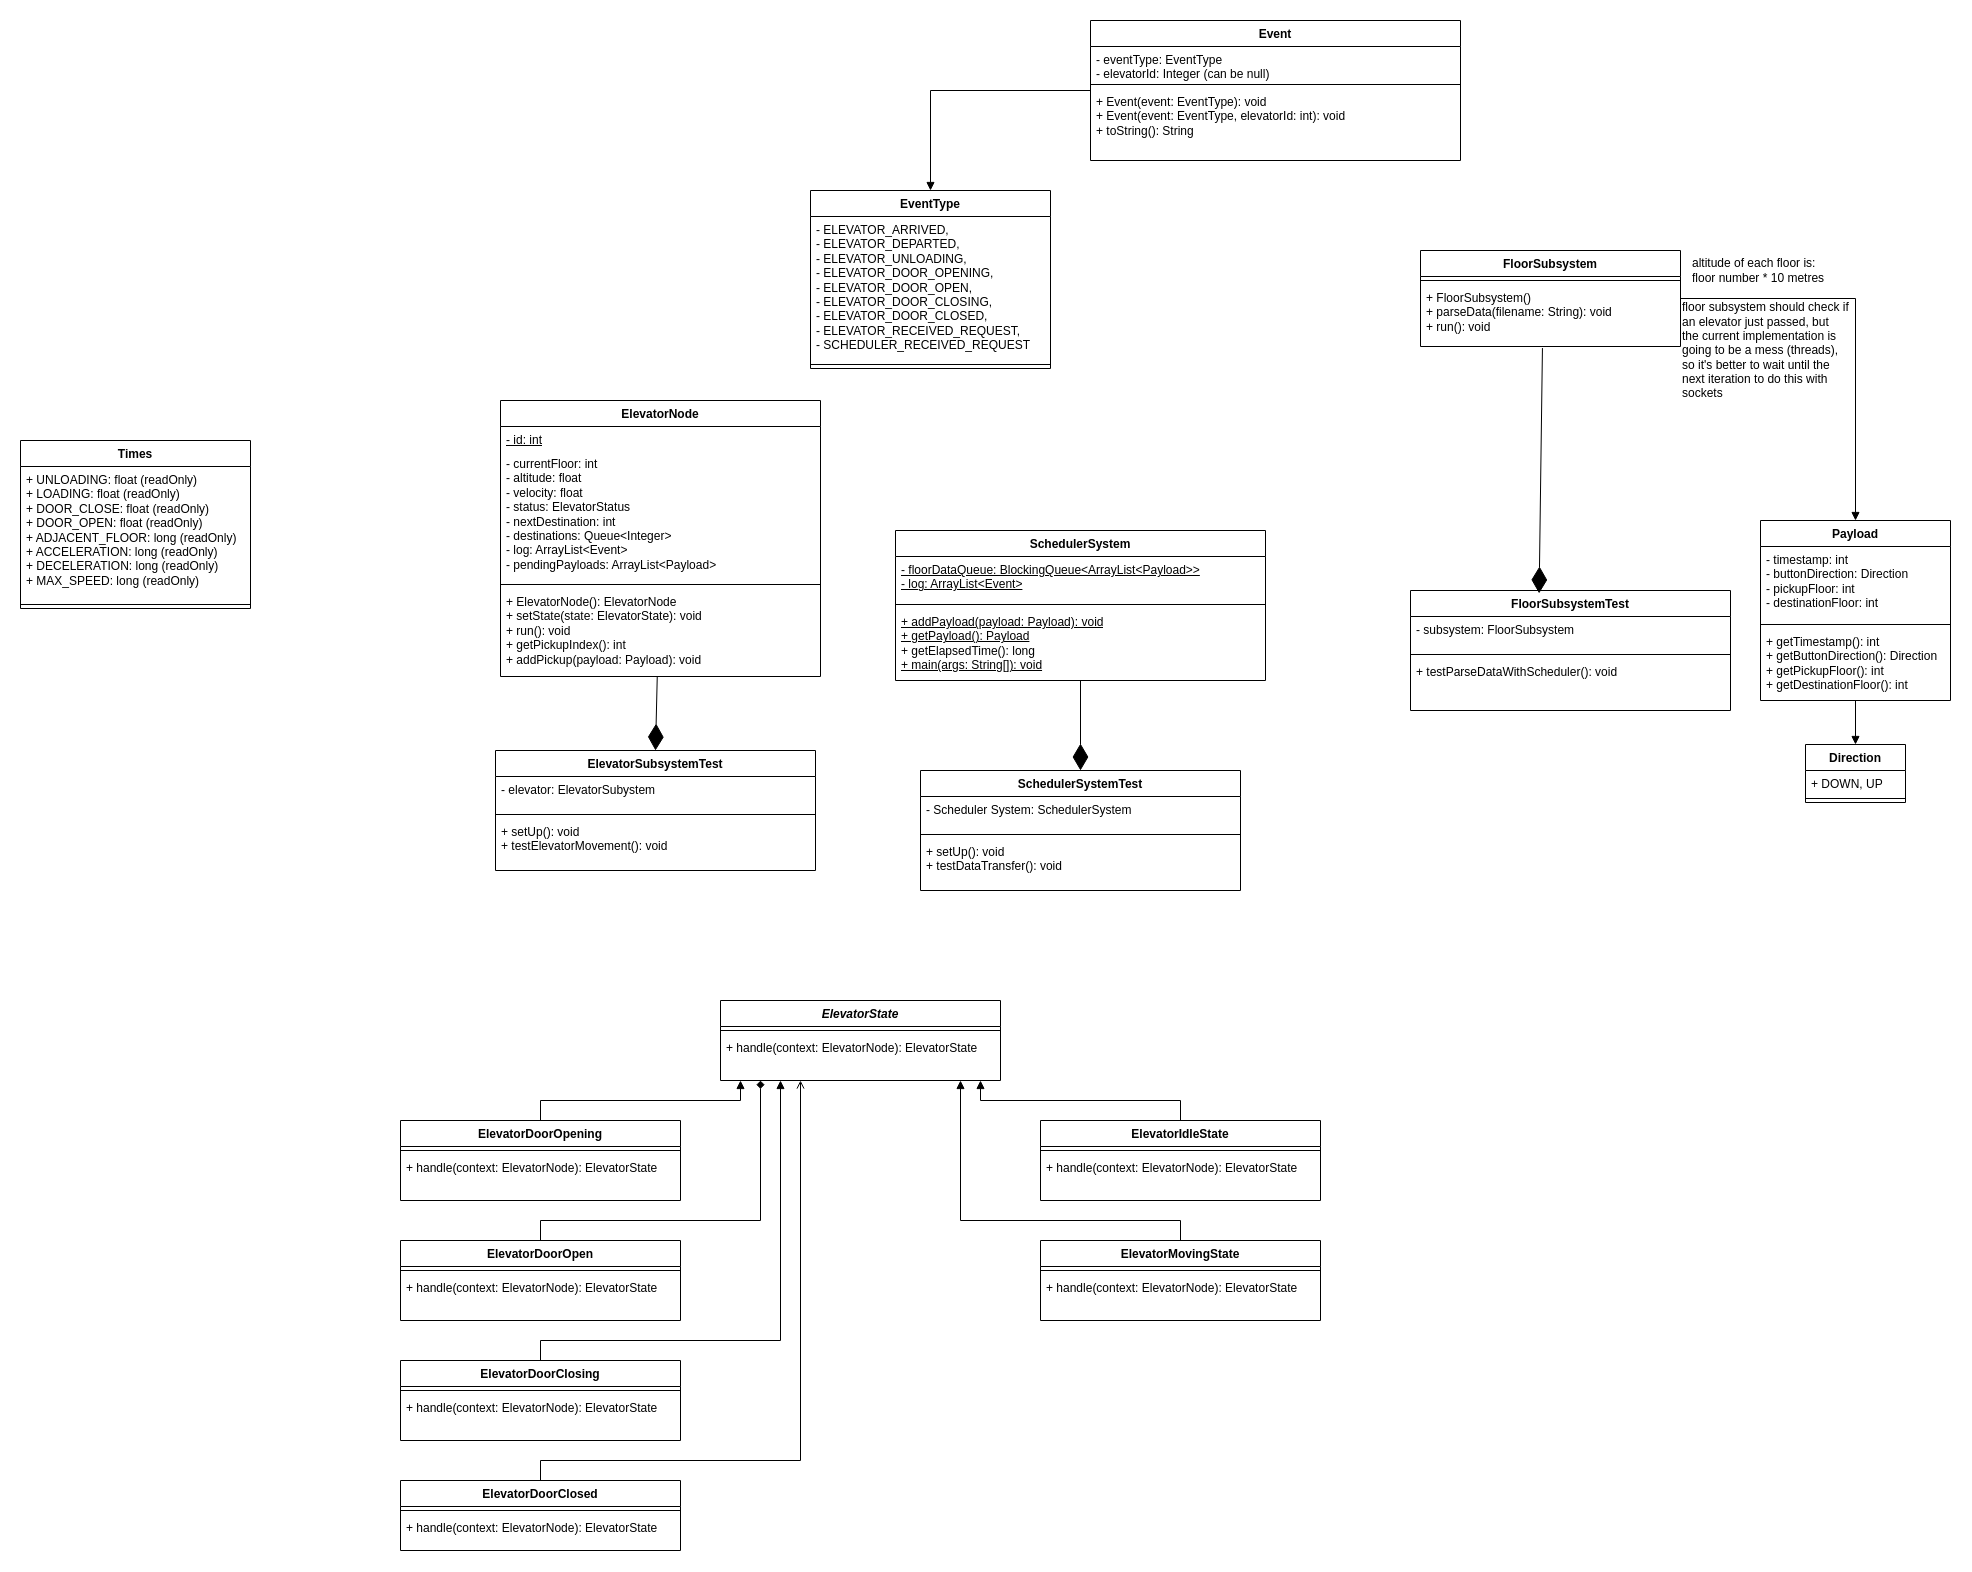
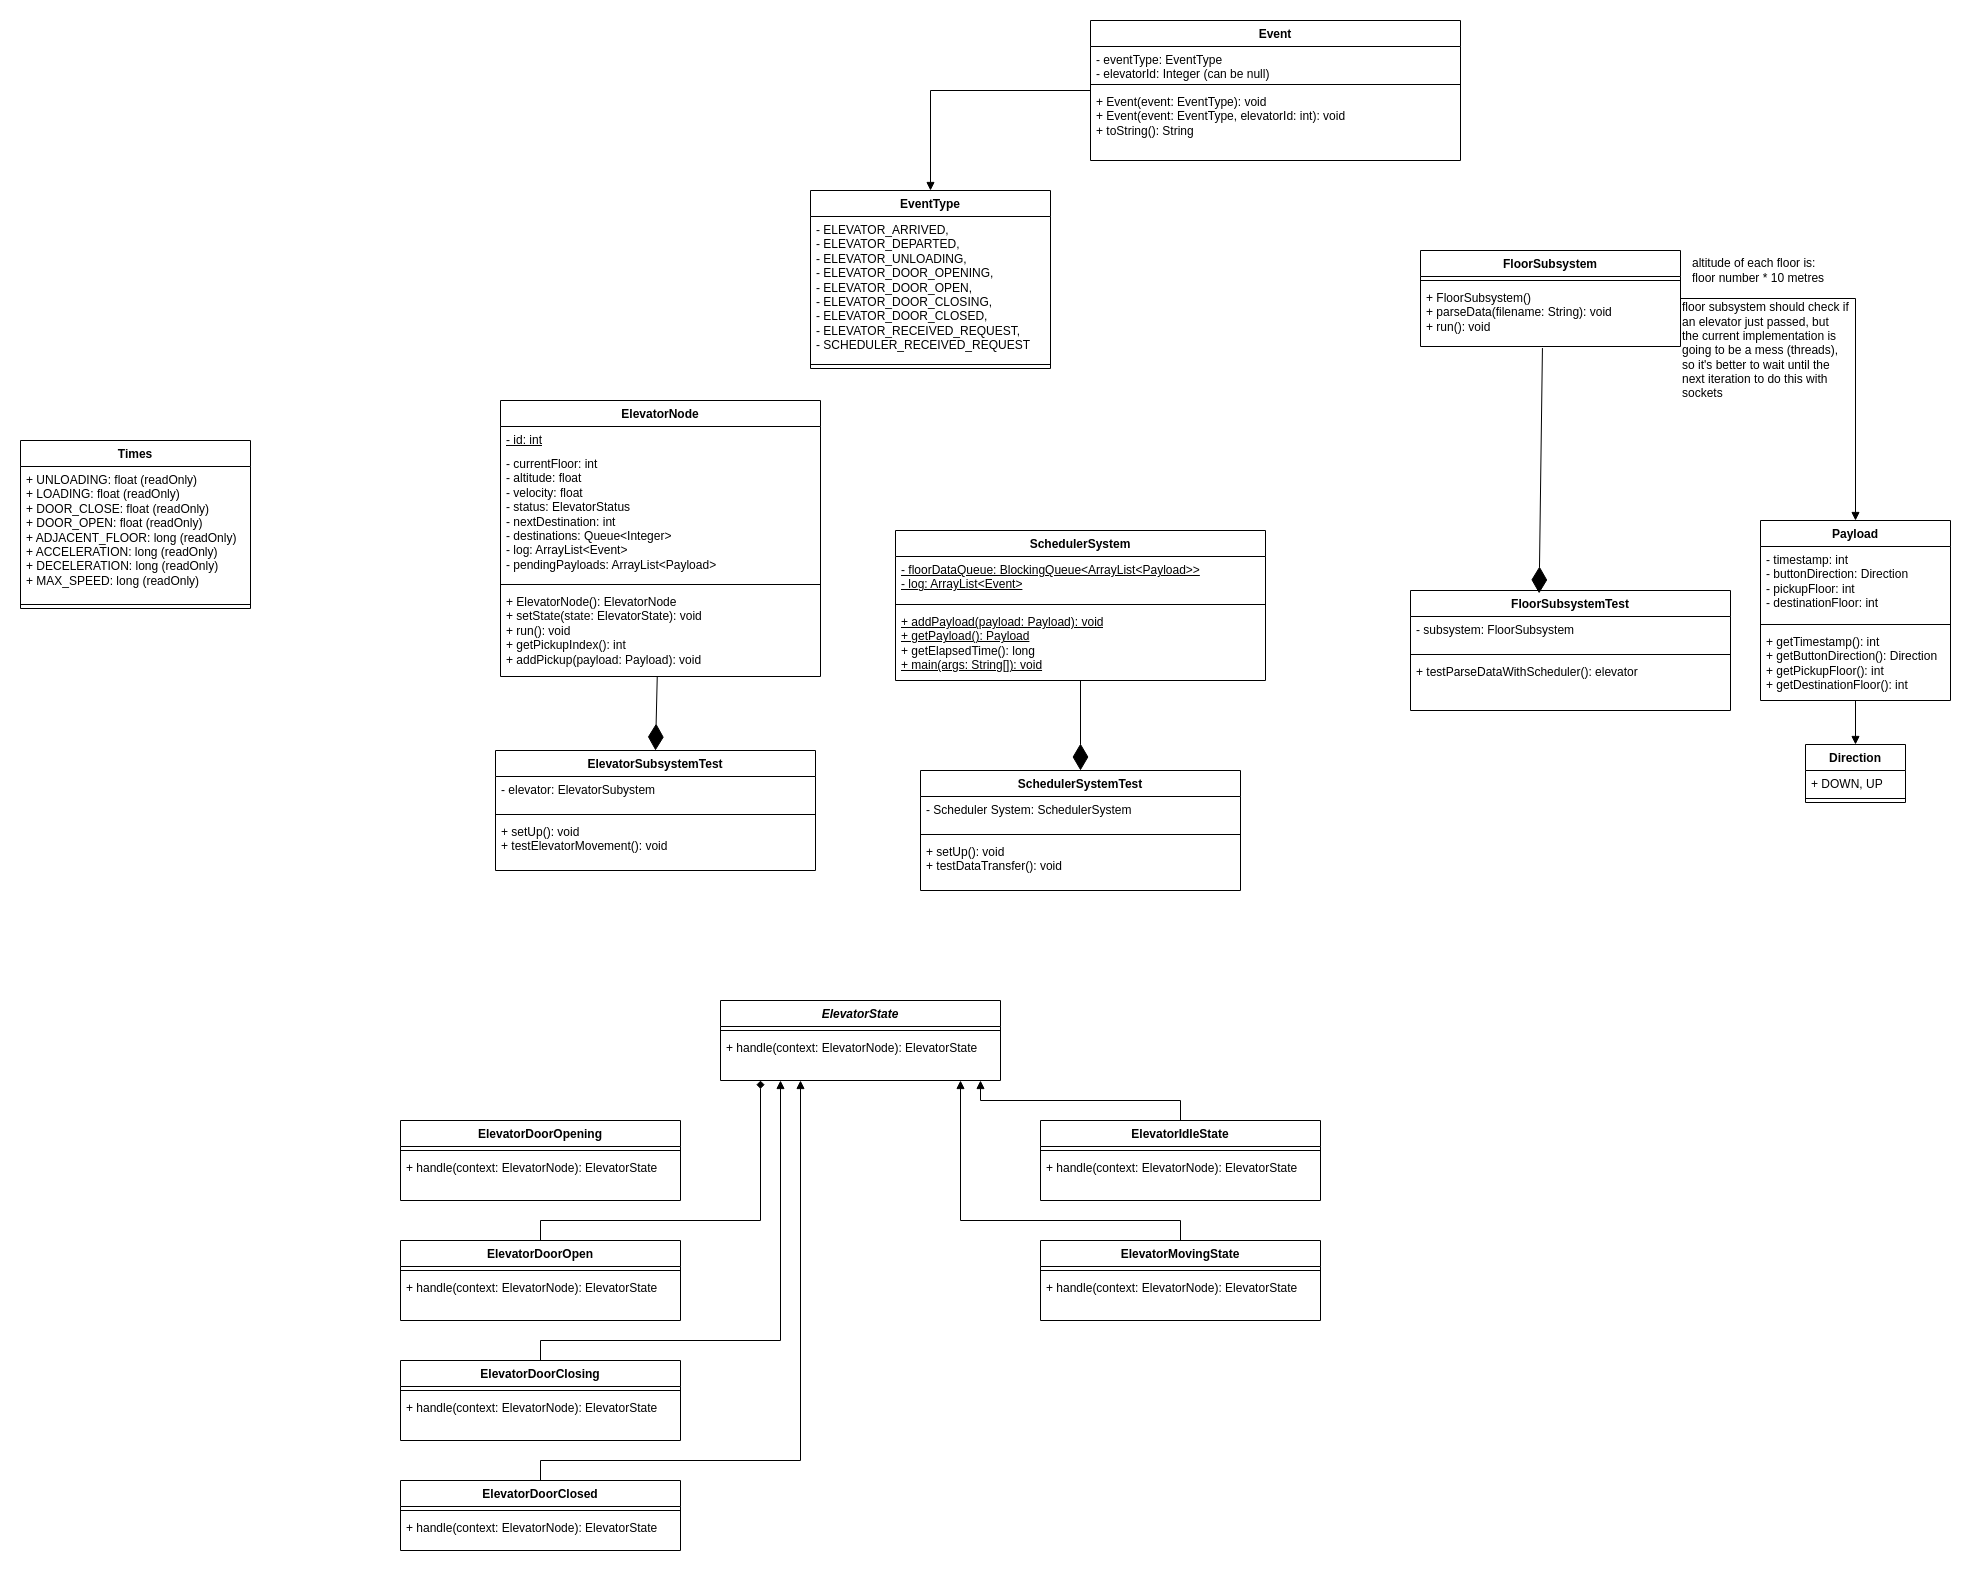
(1528, 673) -> (1542, 673)
(801, 1087) -> (801, 1090)
(636, 1101) -> none
